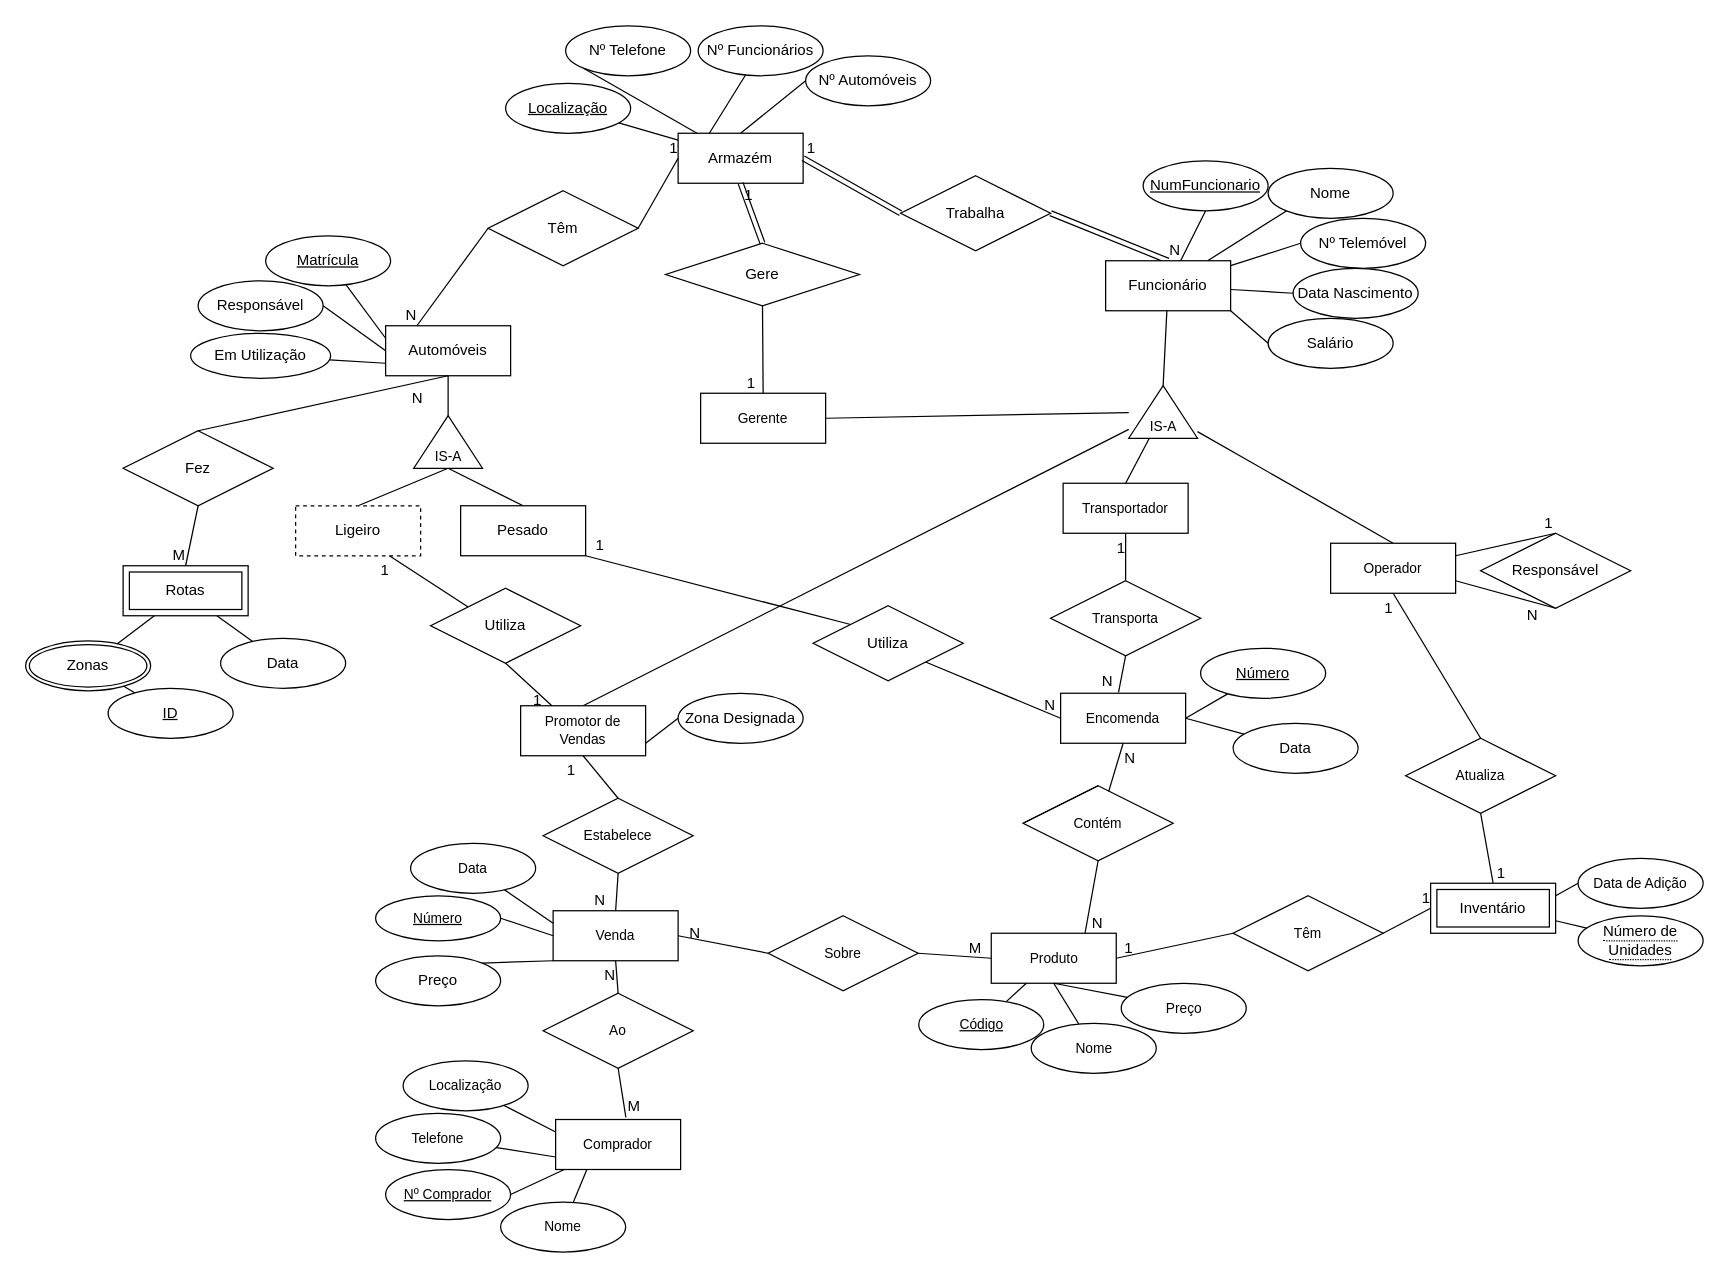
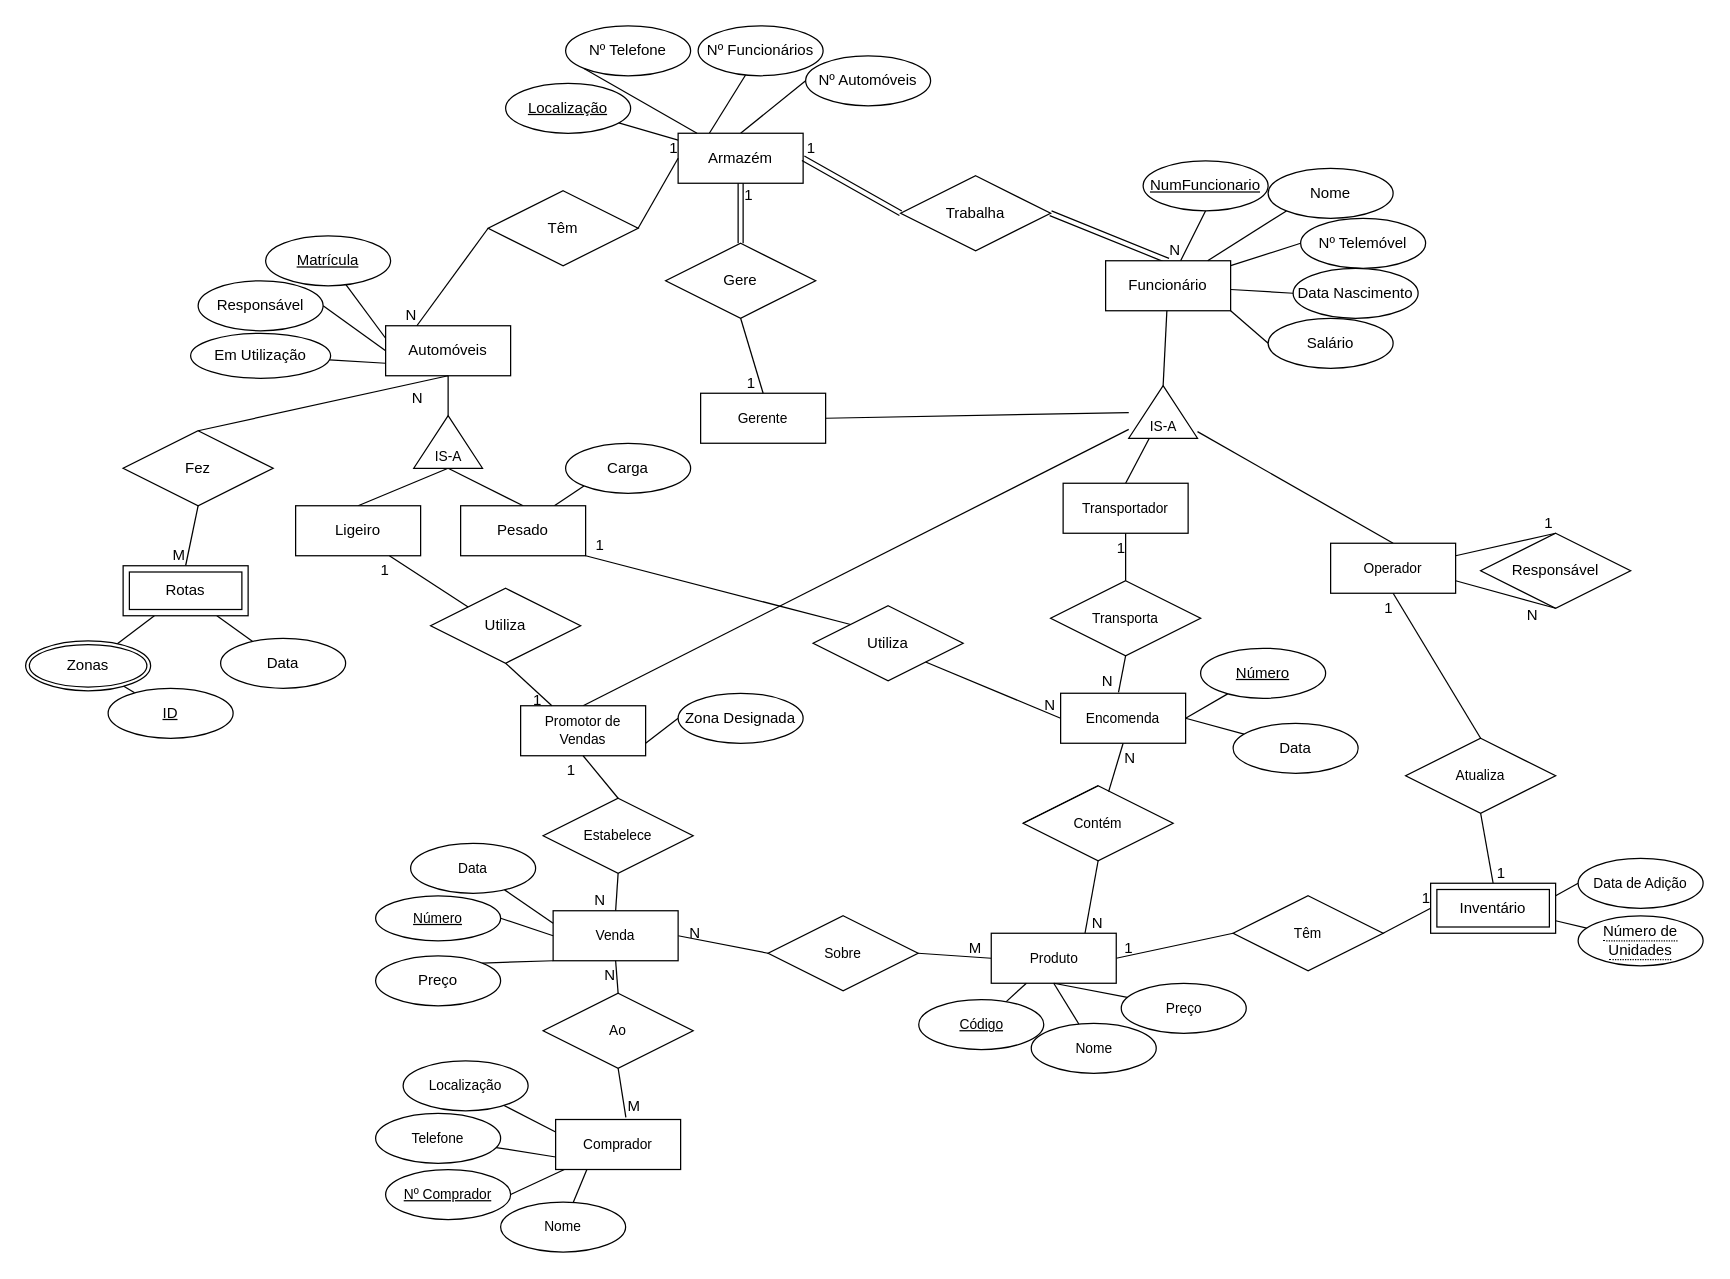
(763, 274) -> (741, 281)
none -> (628, 468)
none -> (569, 496)
(358, 531) -> (358, 531)
